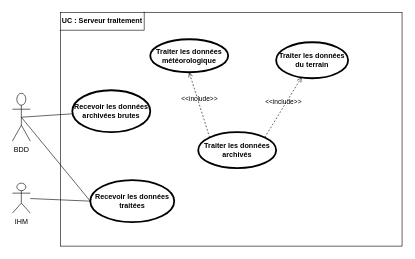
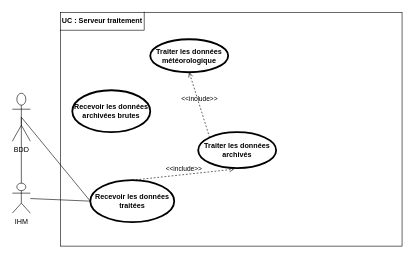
(312, 60) -> none
(290, 97) -> none
(48, 115) -> (21, 155)
none -> (185, 175)
